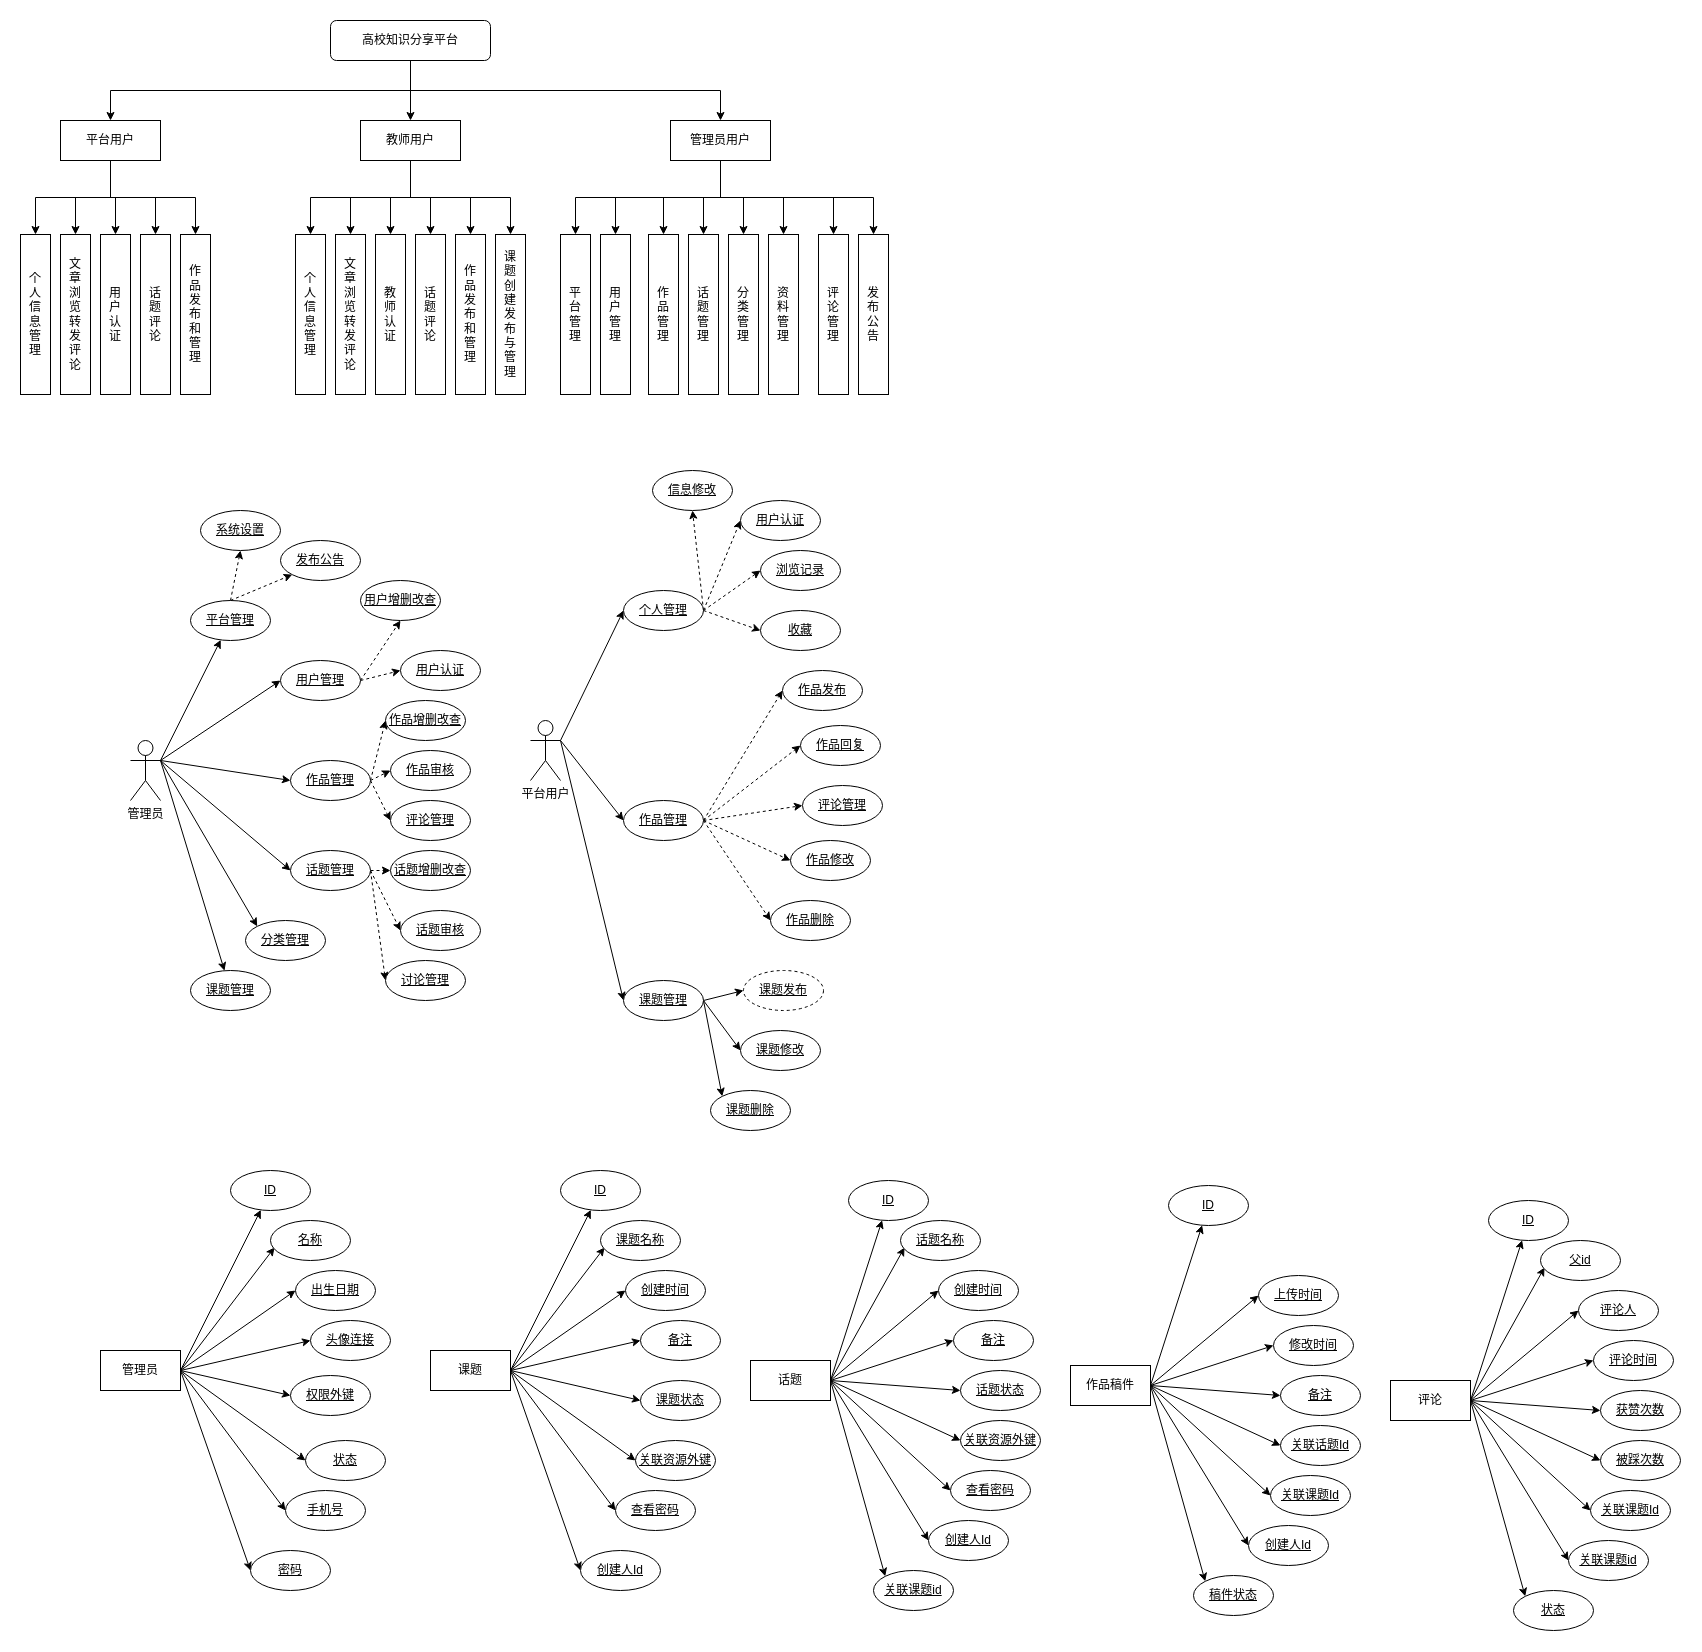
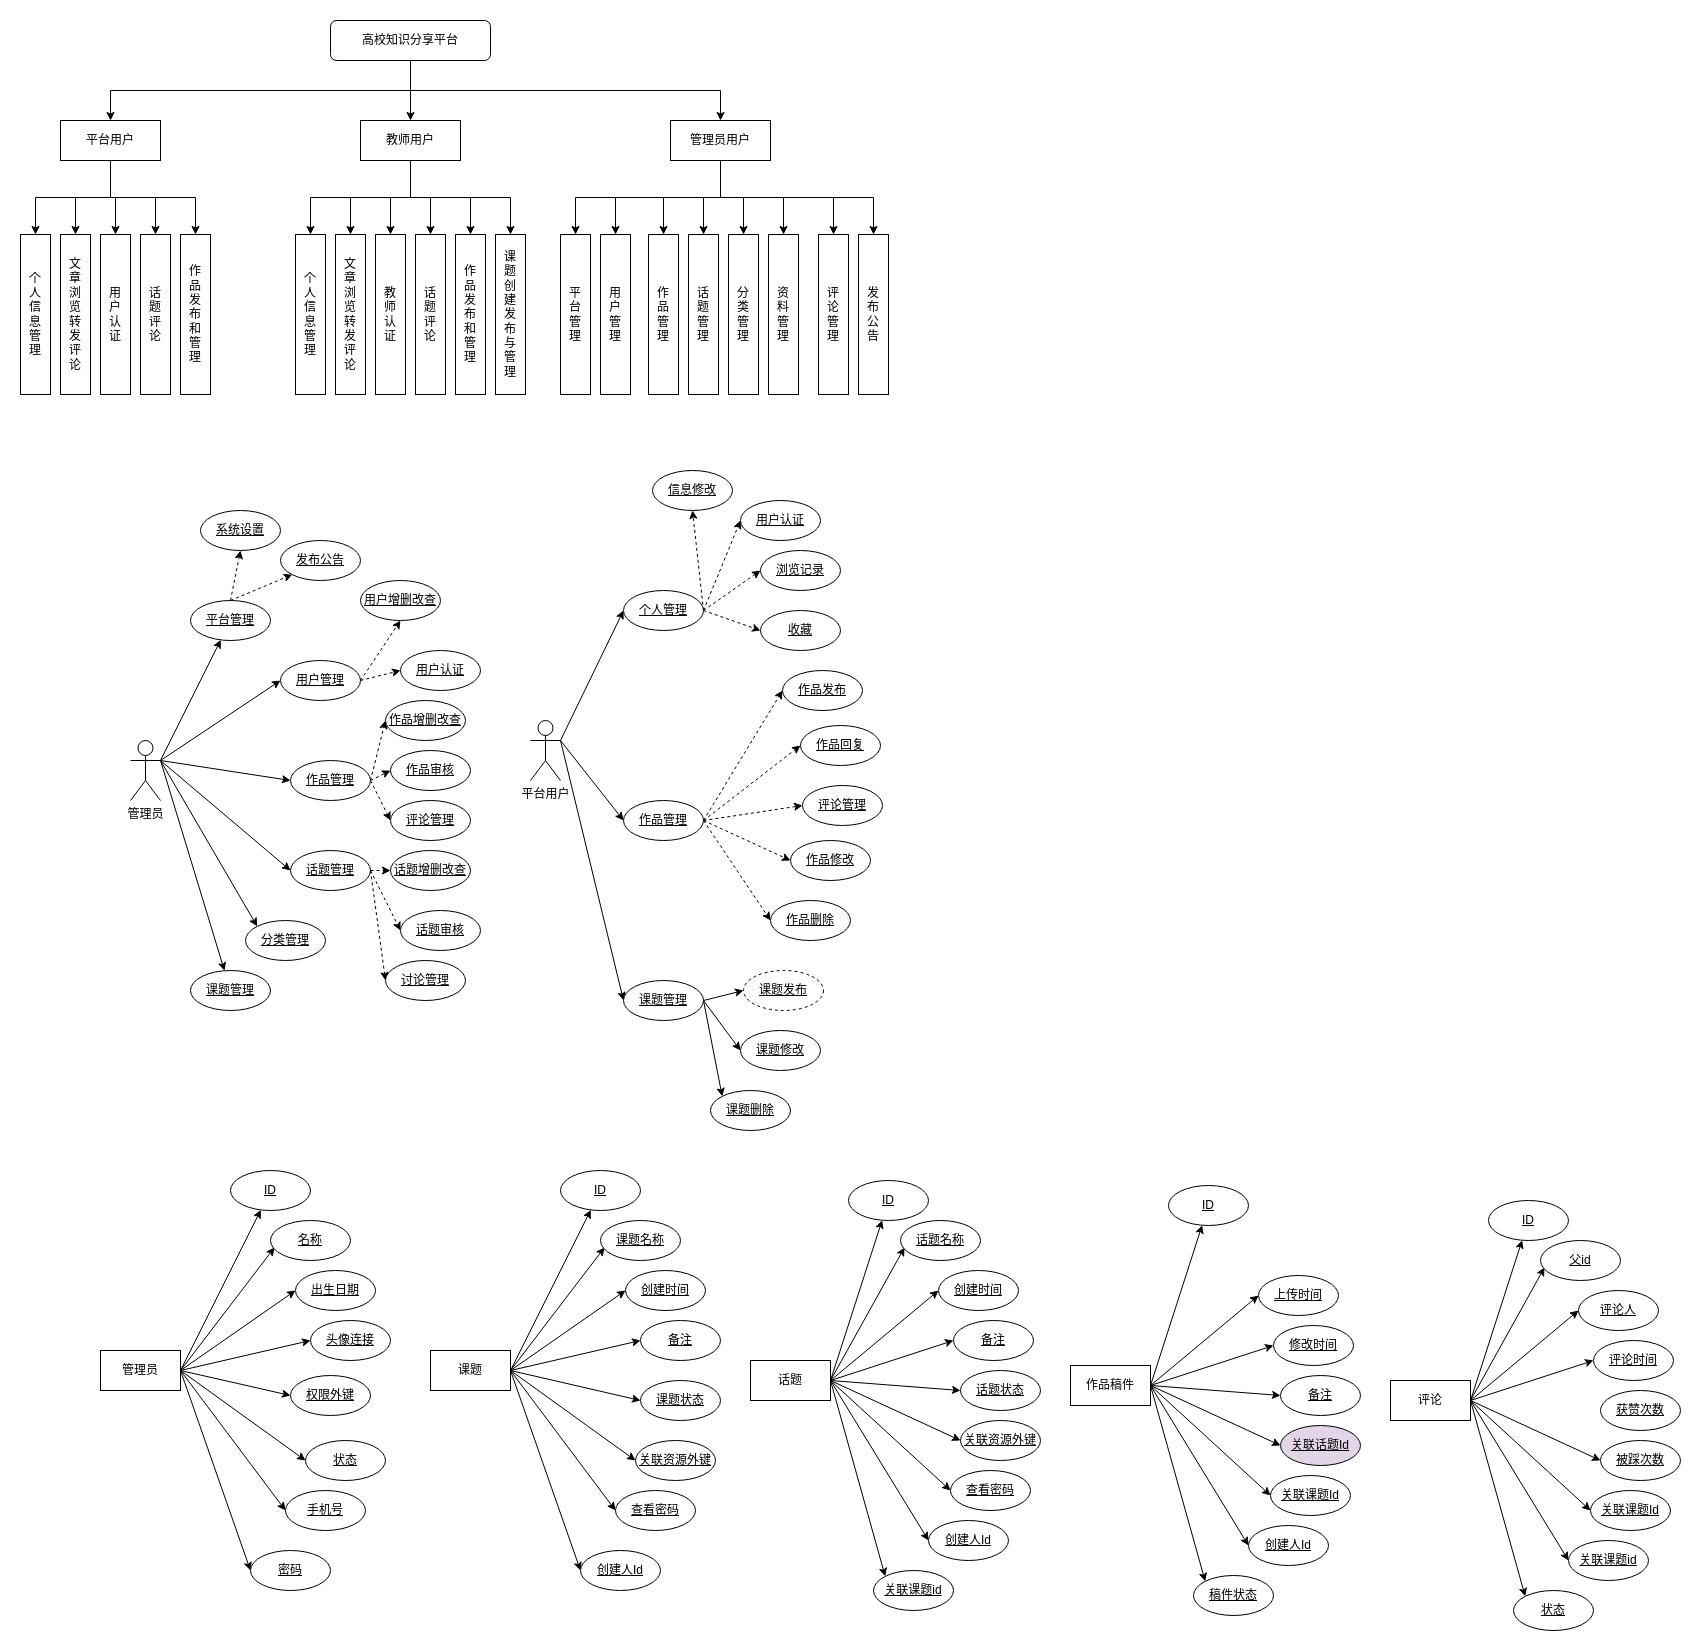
(1534, 1405) -> none
(1321, 1446) -> (1321, 1446)
